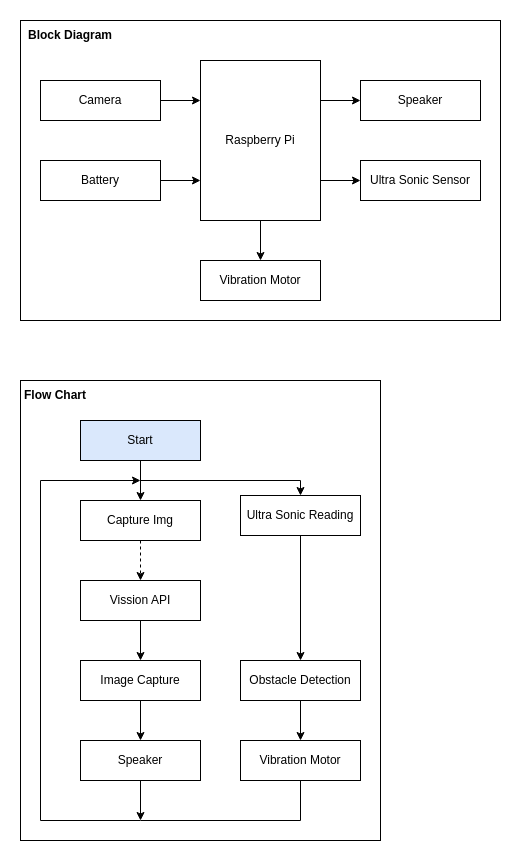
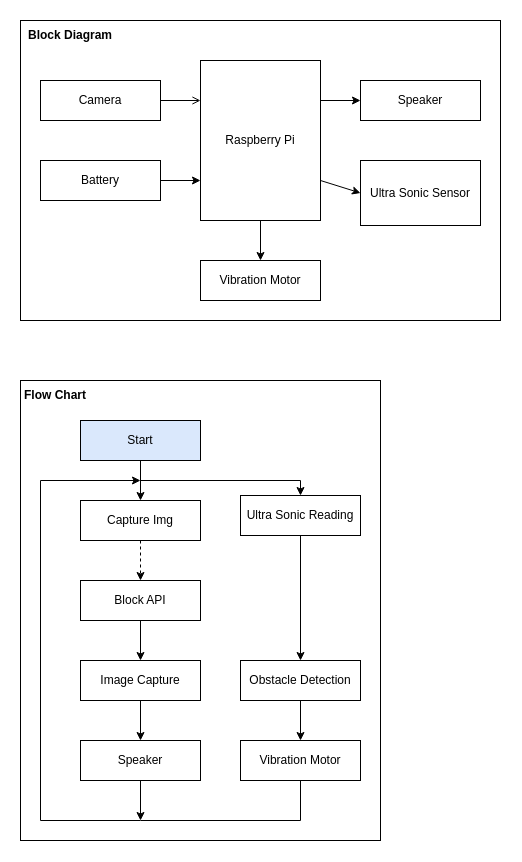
(192, 101) -> (194, 101)
(421, 181) -> (421, 193)
(141, 601) -> (141, 601)
